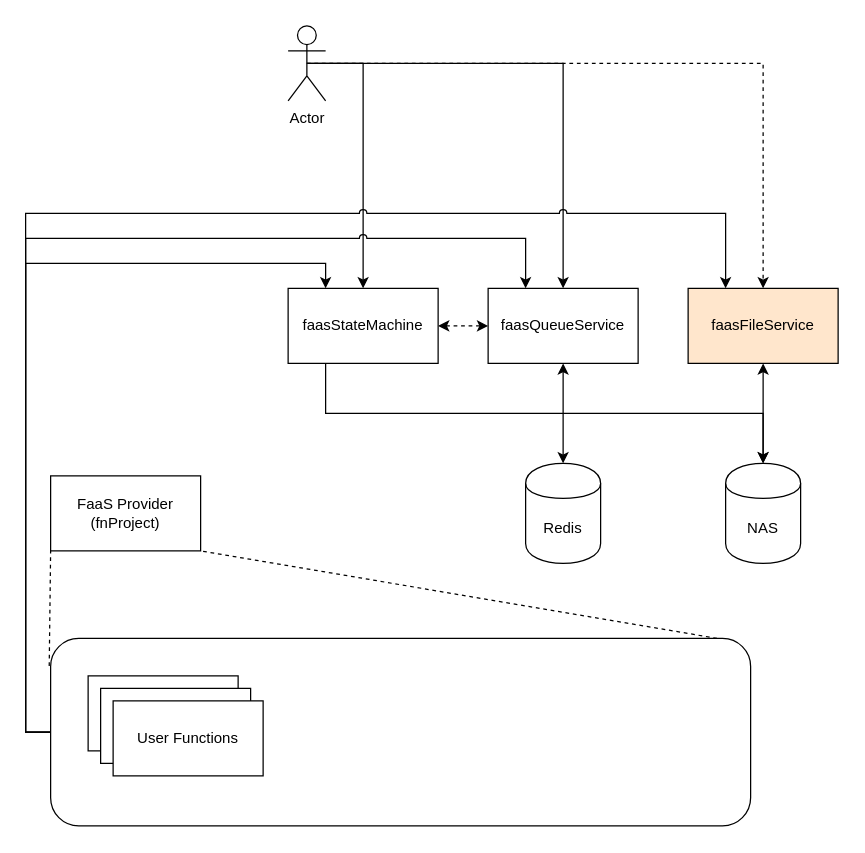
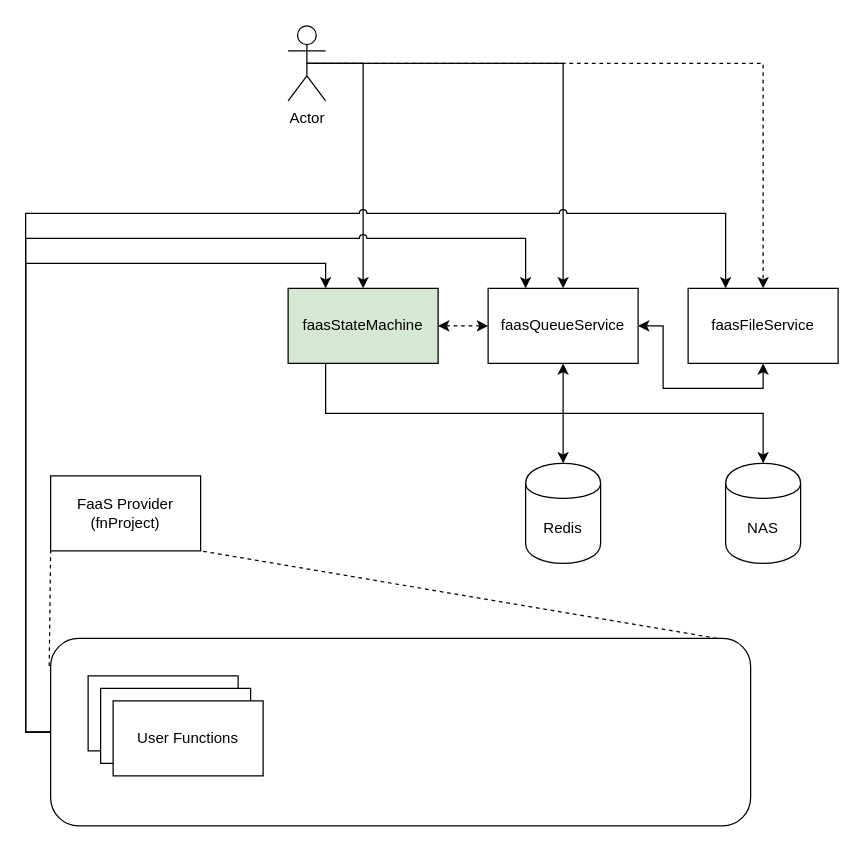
(363, 326) -> (363, 326)
(763, 326) -> (763, 326)
(763, 398) -> (675, 388)
